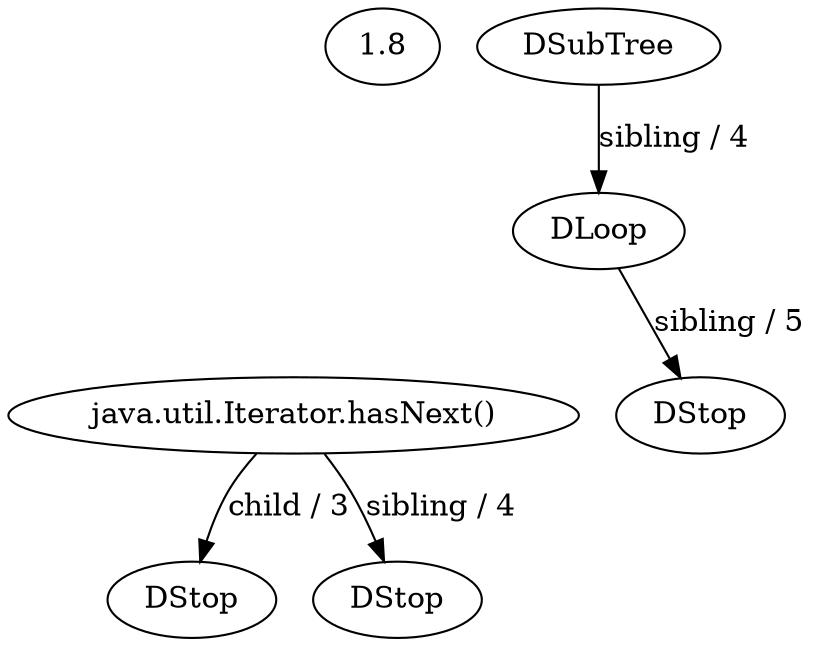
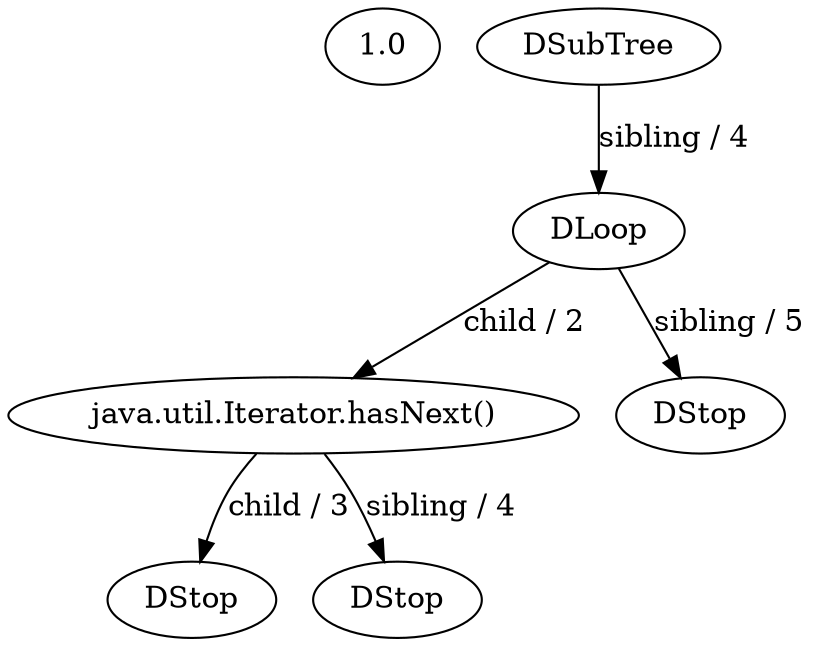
(383, 47) -> (383, 47)
none -> (461, 315)
